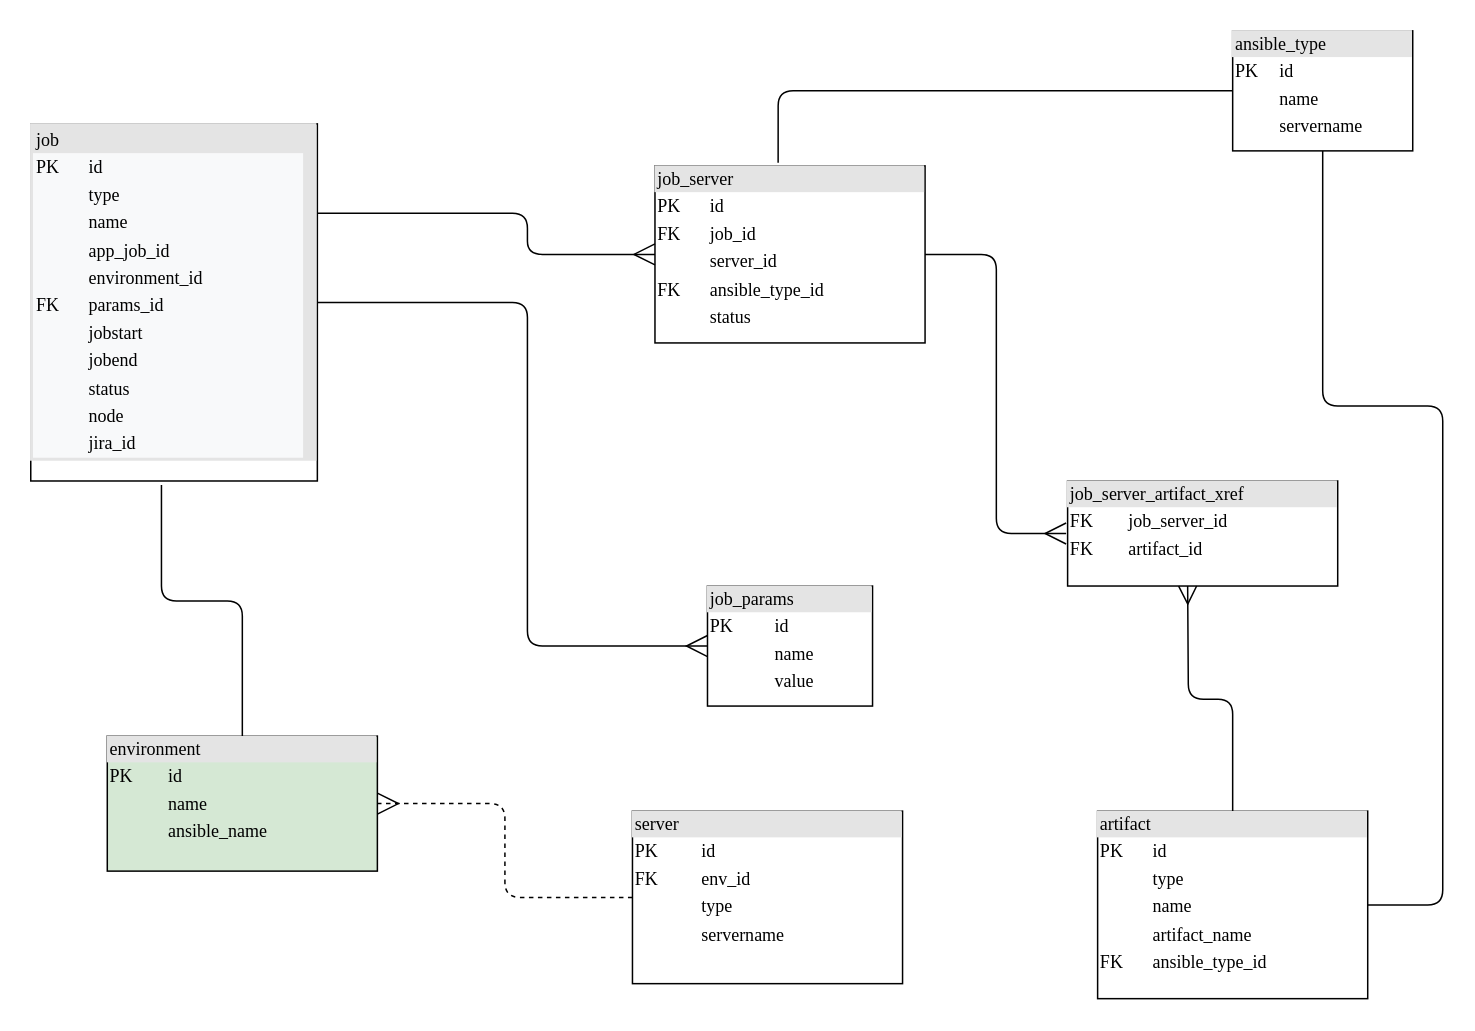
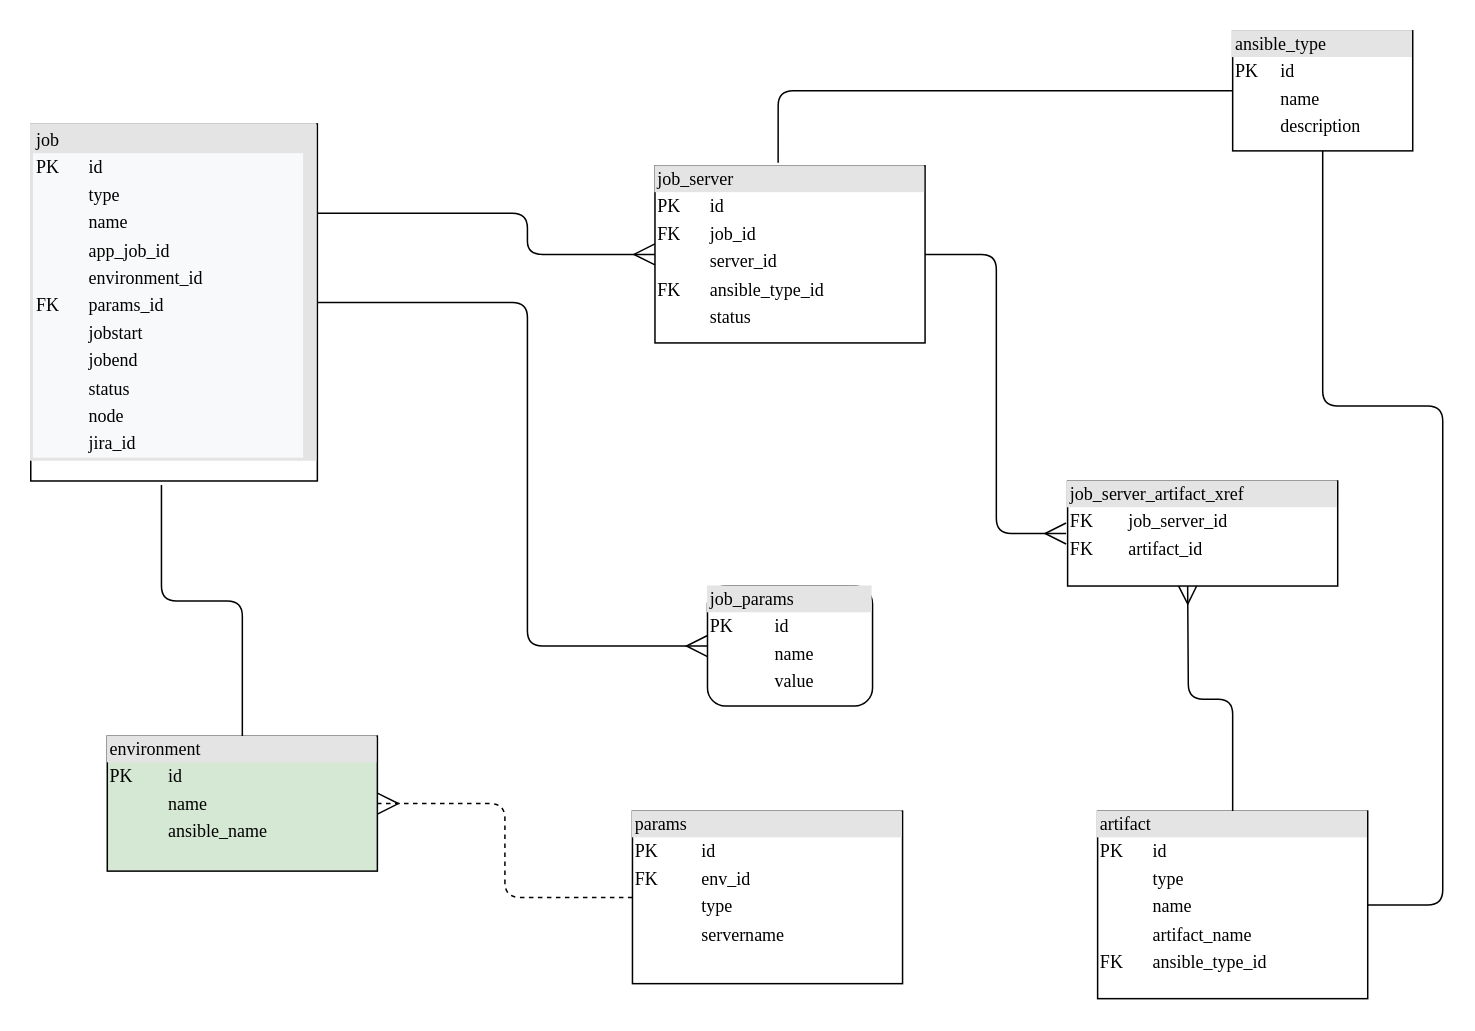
(1288, 74) -> (1288, 74)
(790, 646) -> (790, 646)
(683, 865) -> (683, 865)
